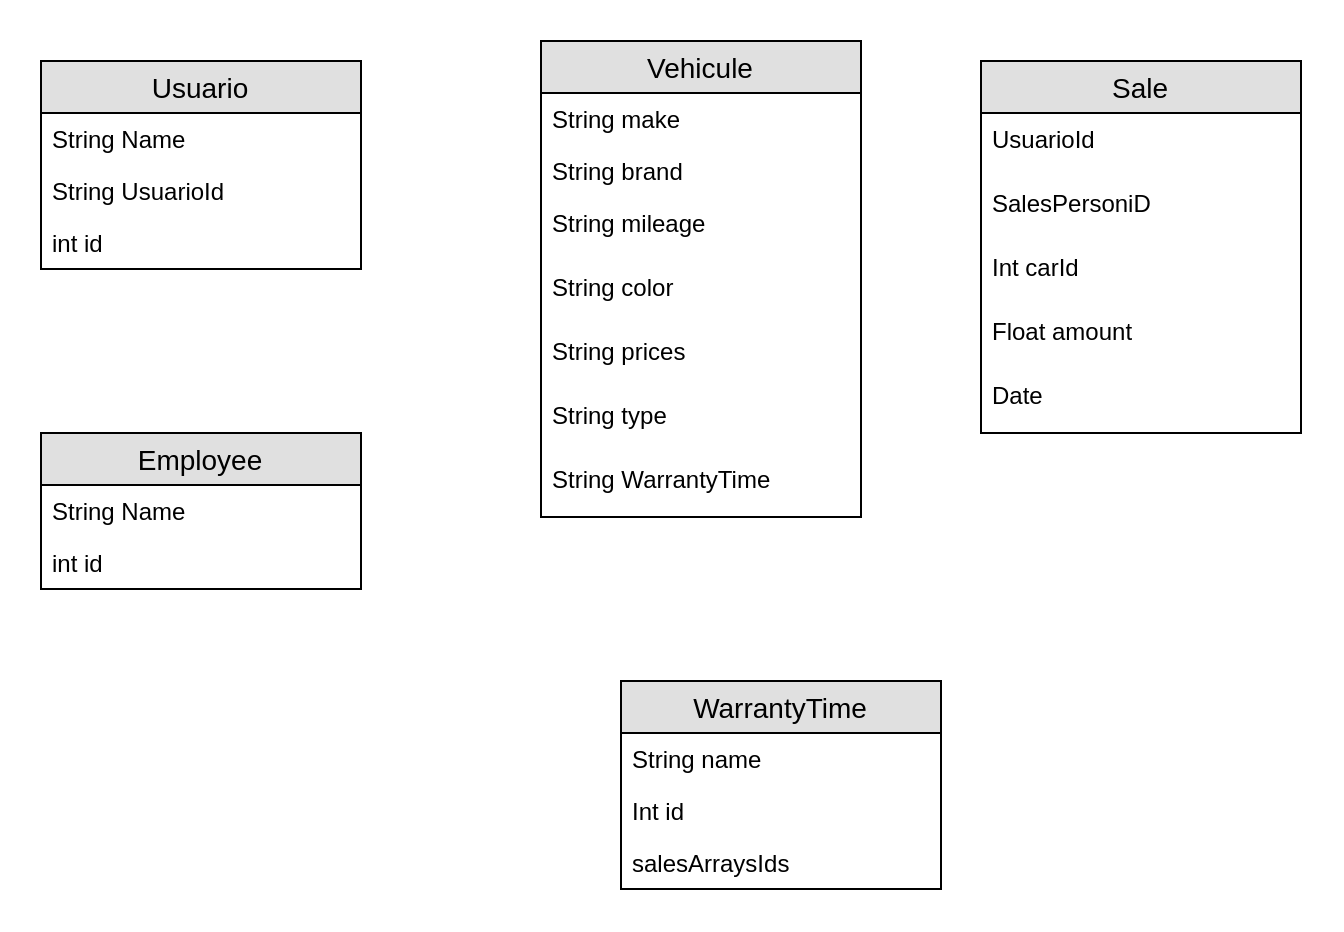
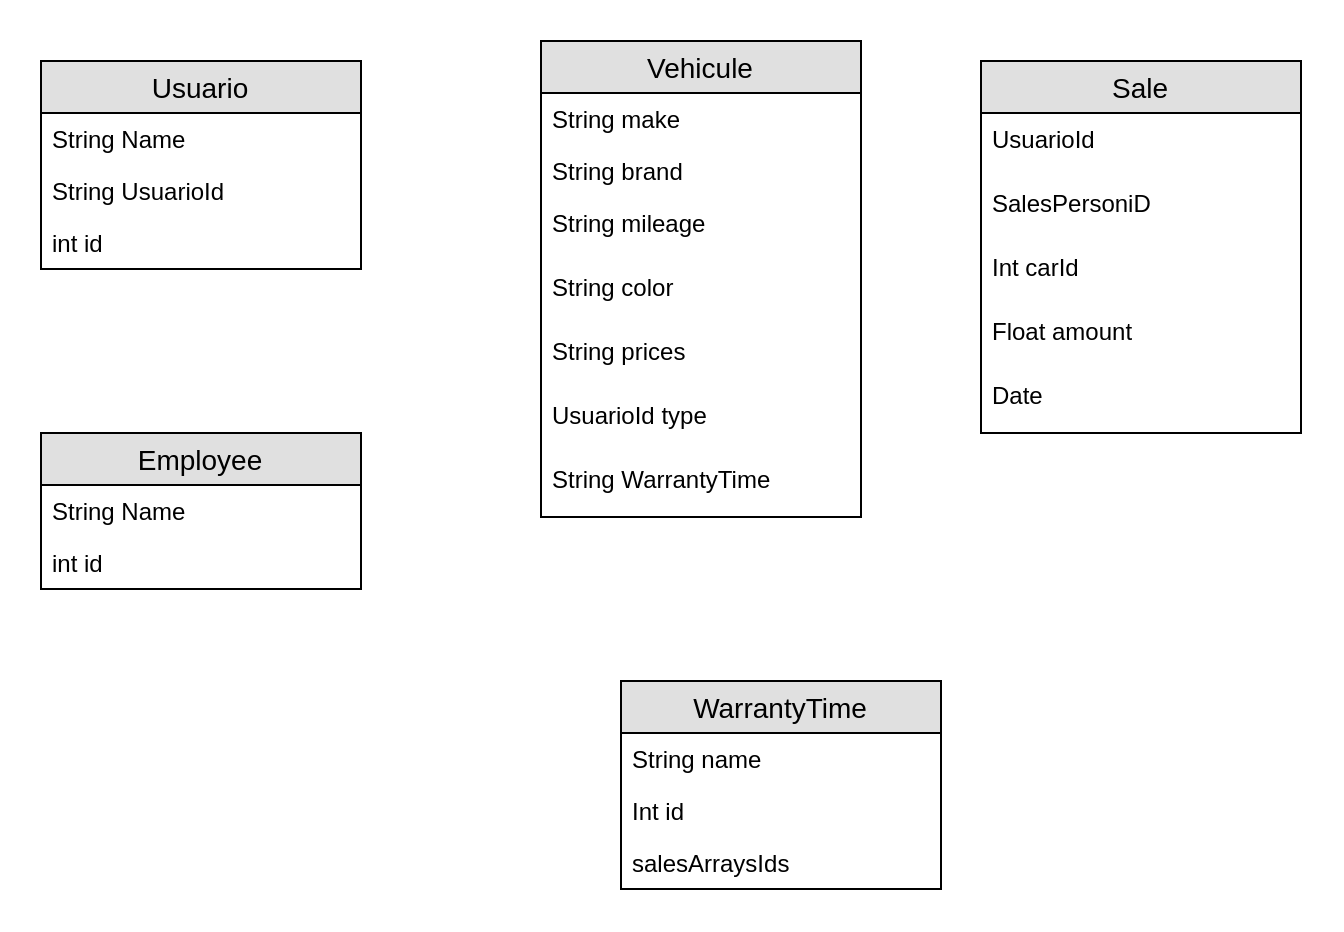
(620, 416) -> (640, 416)
